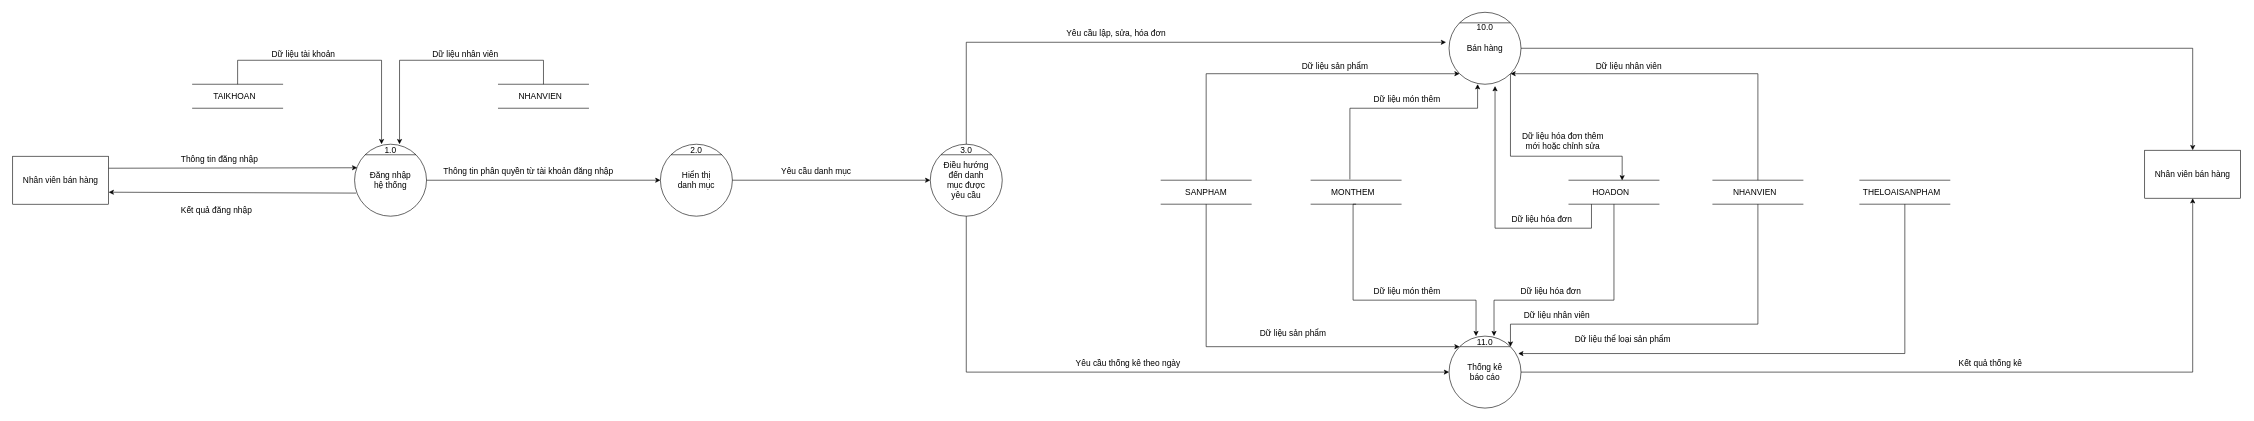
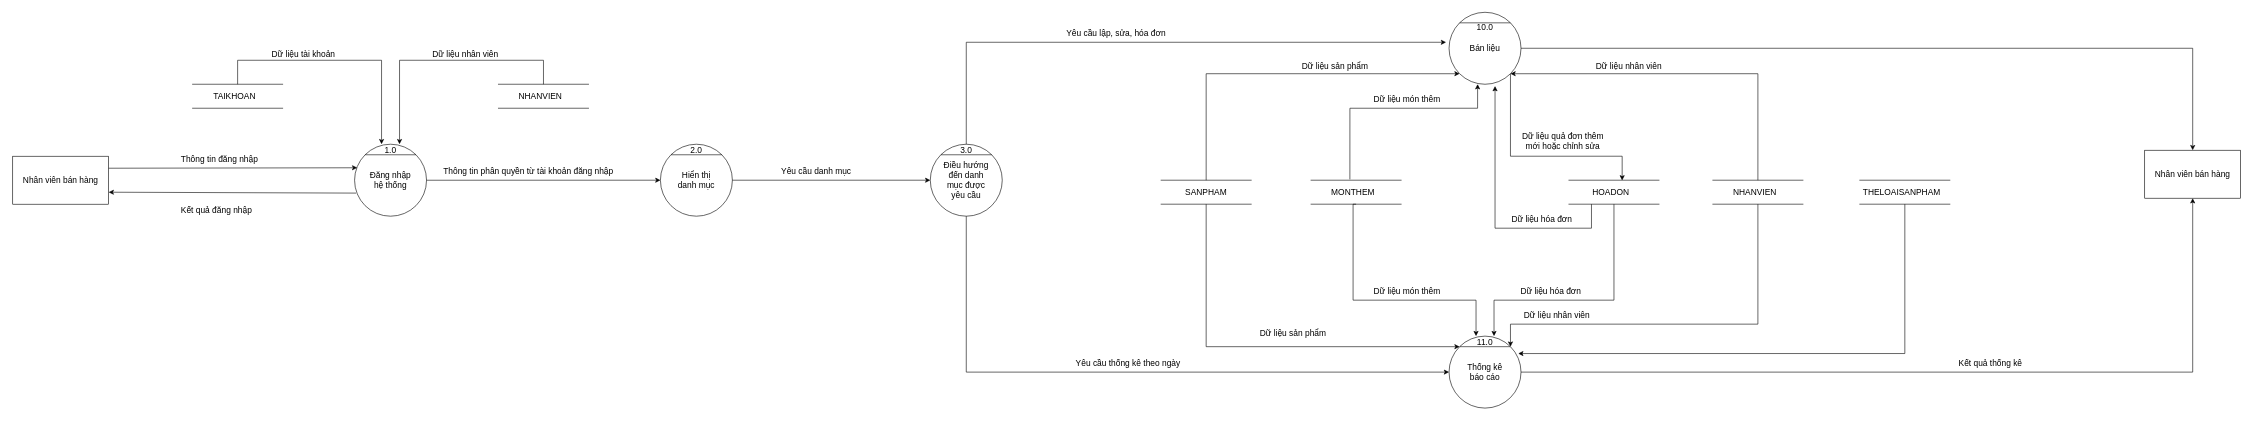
(1485, 48) -> (1485, 48)
(1563, 141) -> (1563, 141)
(1623, 339) -> none
